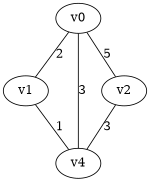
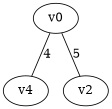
(26, 91) -> none
(82, 91) -> (48, 55)
(101, 127) -> none
